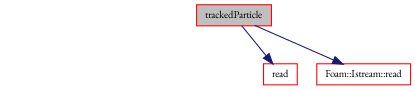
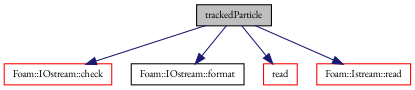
(234, 15) -> (234, 15)
none -> (58, 74)
none -> (188, 74)
